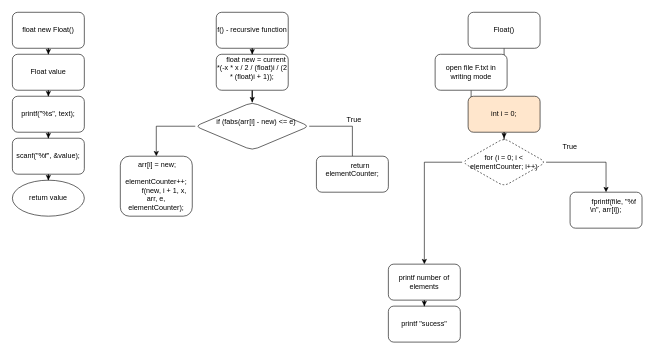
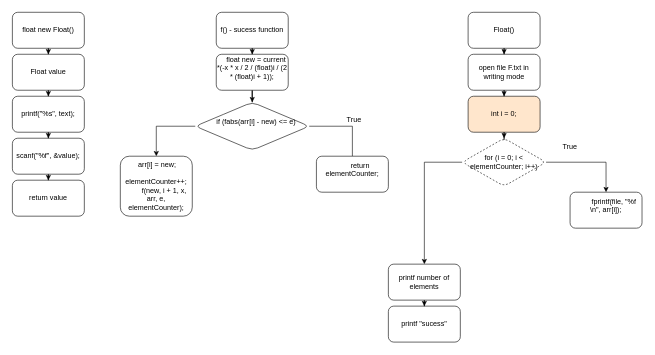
(252, 30) -> (252, 30)
(471, 72) -> (504, 72)
(48, 198) -> (48, 198)
